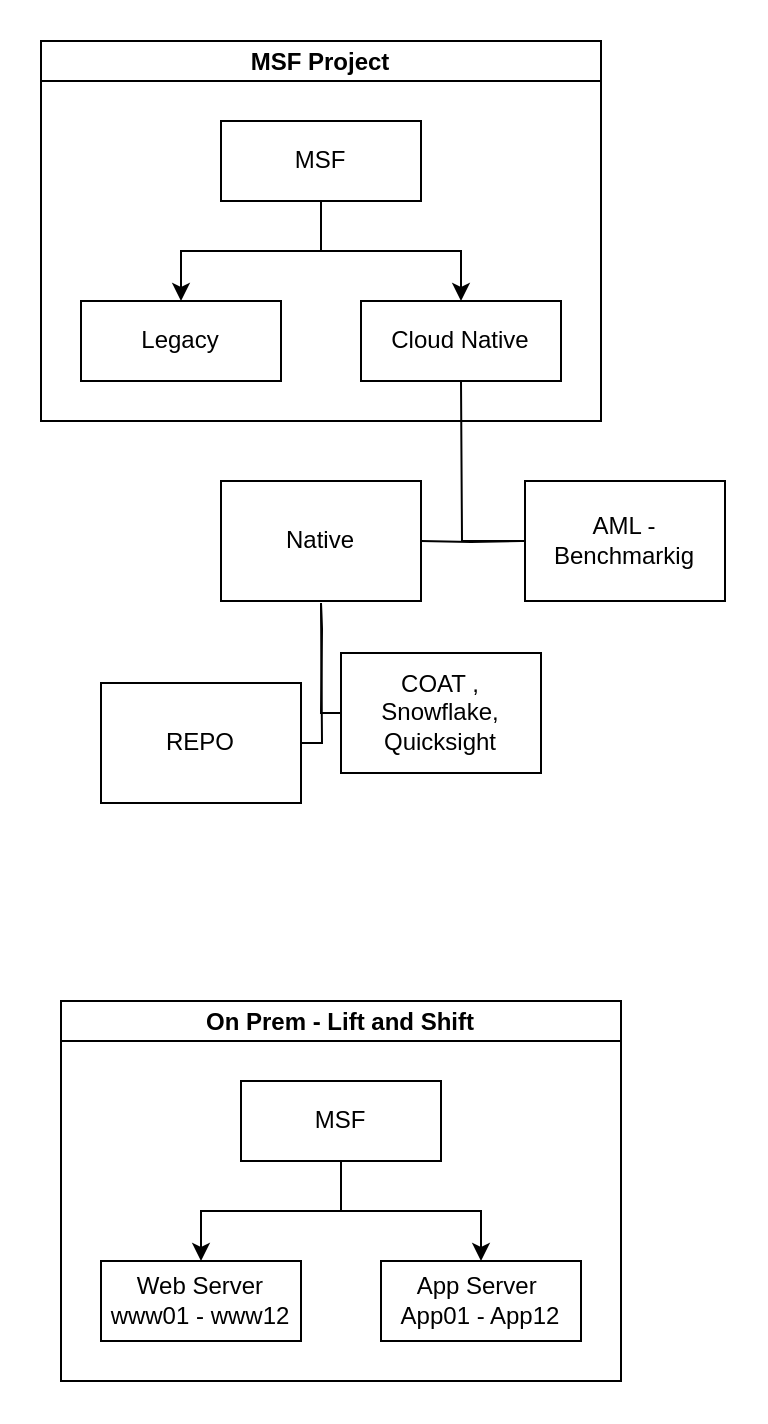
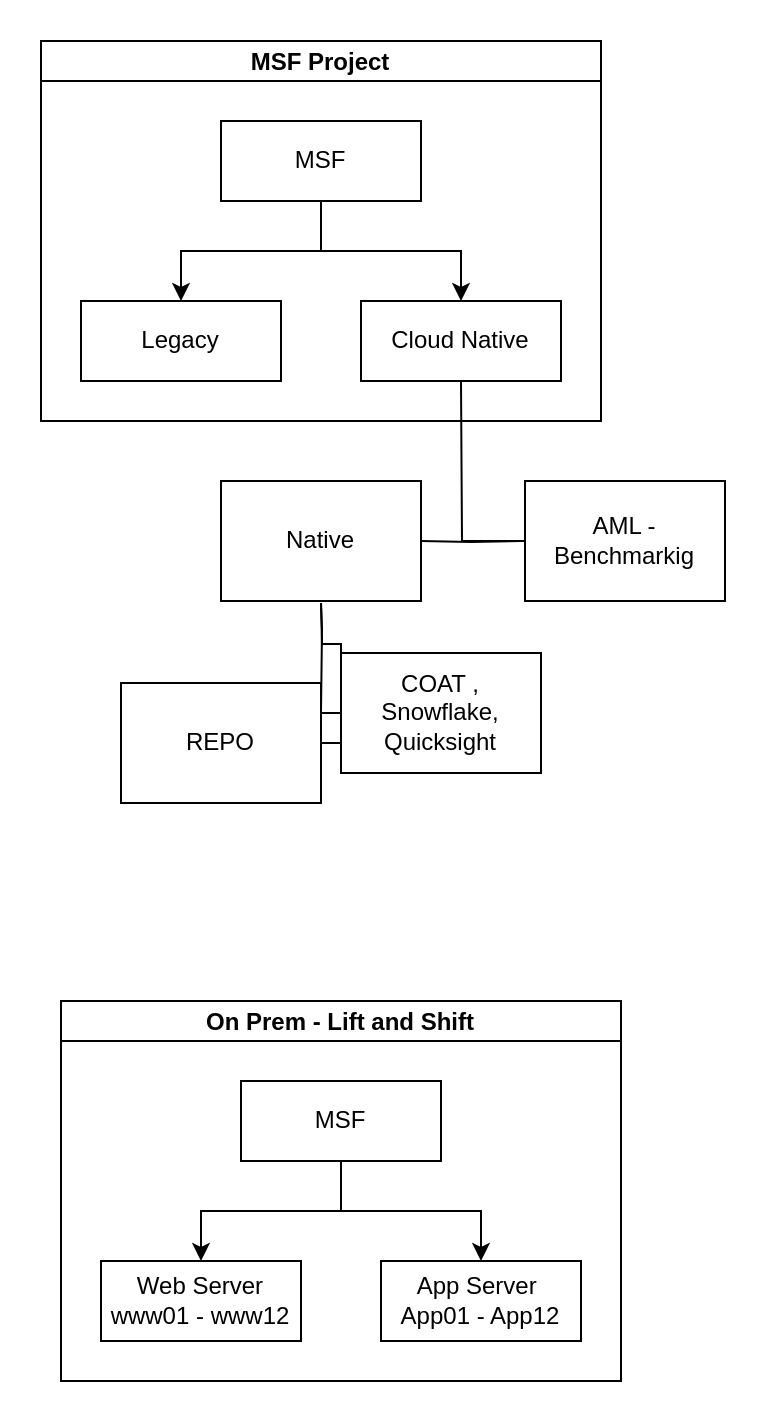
(201, 743) -> (221, 743)
